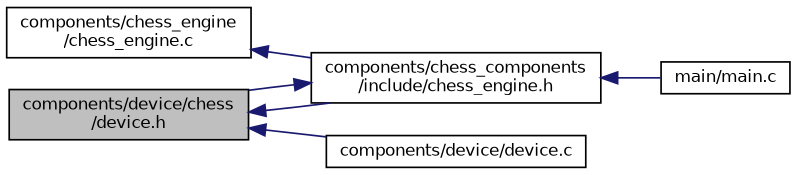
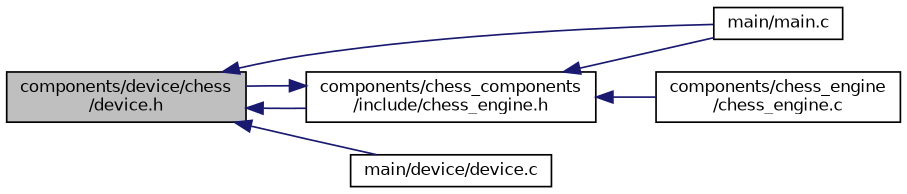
none -> (475, 36)
(290, 55) -> (635, 97)
(456, 151) -> (451, 171)
